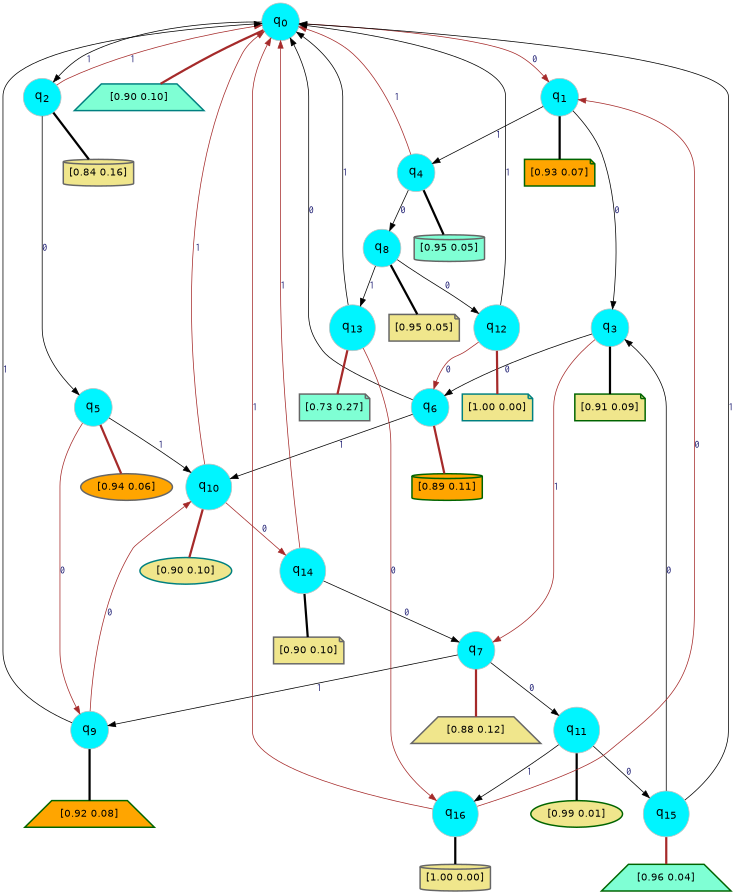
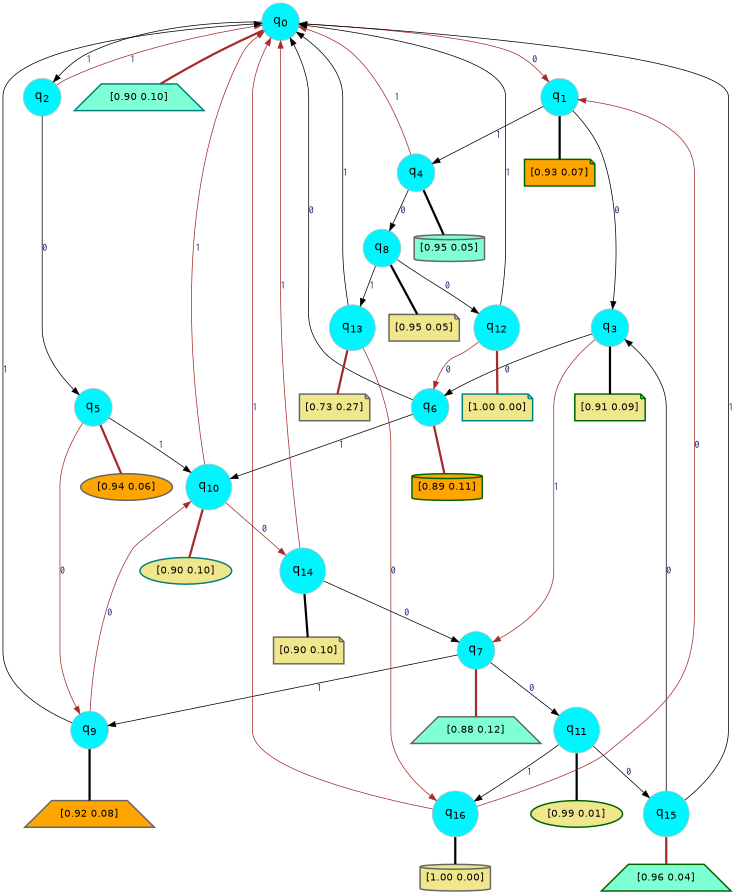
(98, 173) -> none
(335, 407) -> (335, 407)
(476, 730) -> (476, 730)
(90, 814) -> (90, 814)
